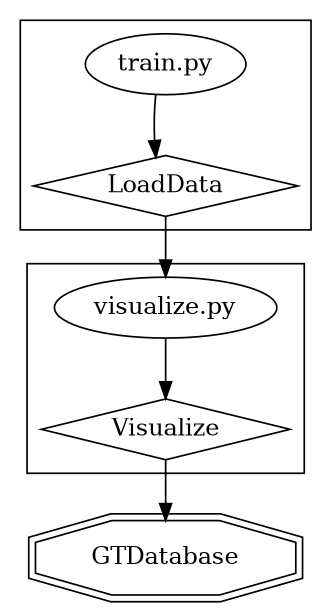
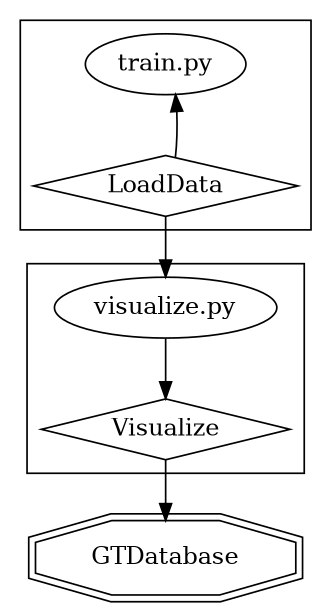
(154, 117) -> (177, 135)
